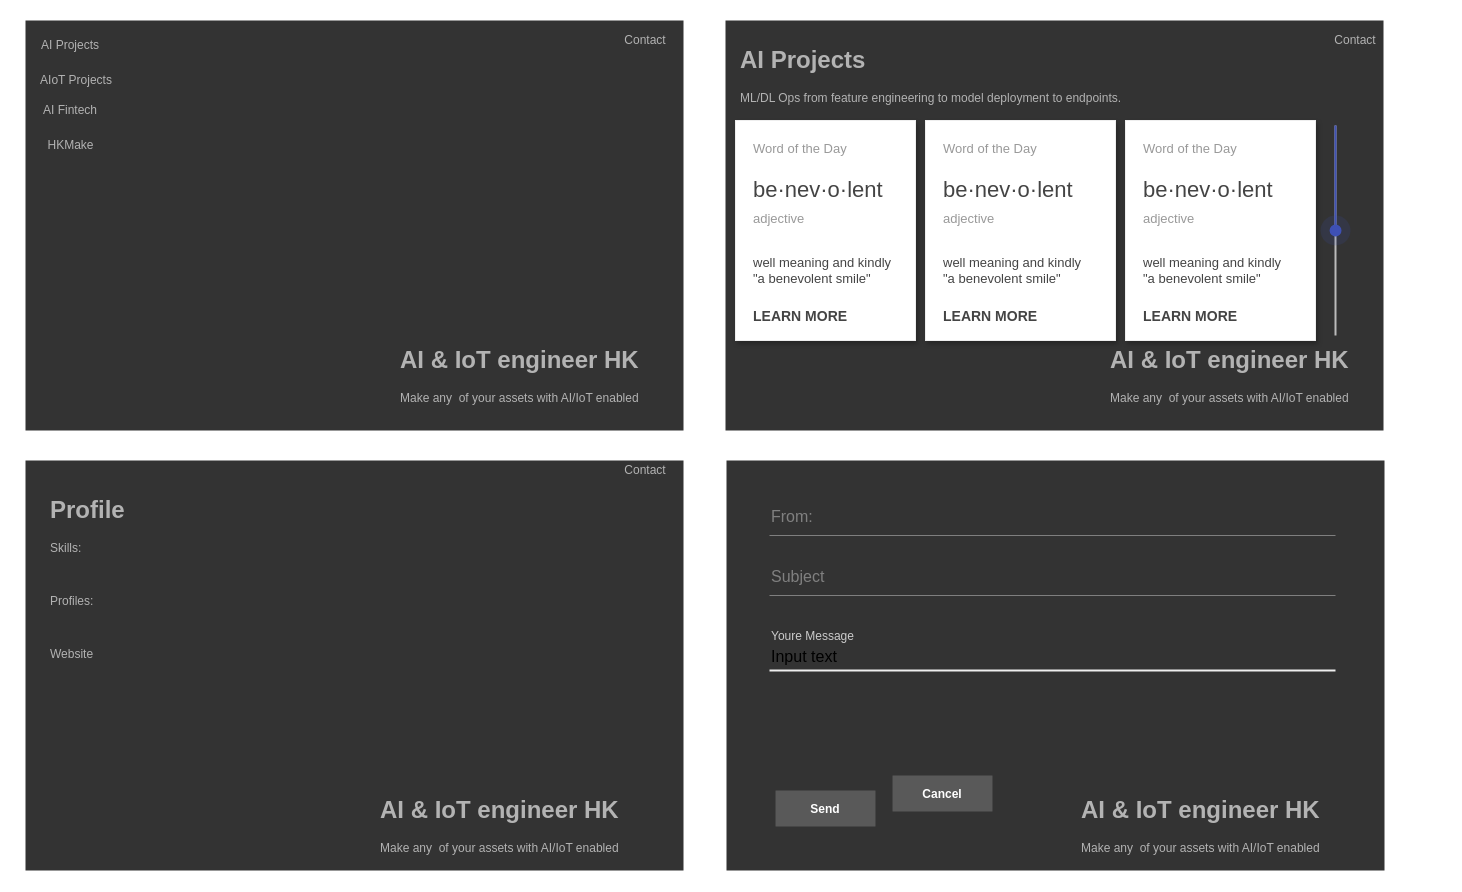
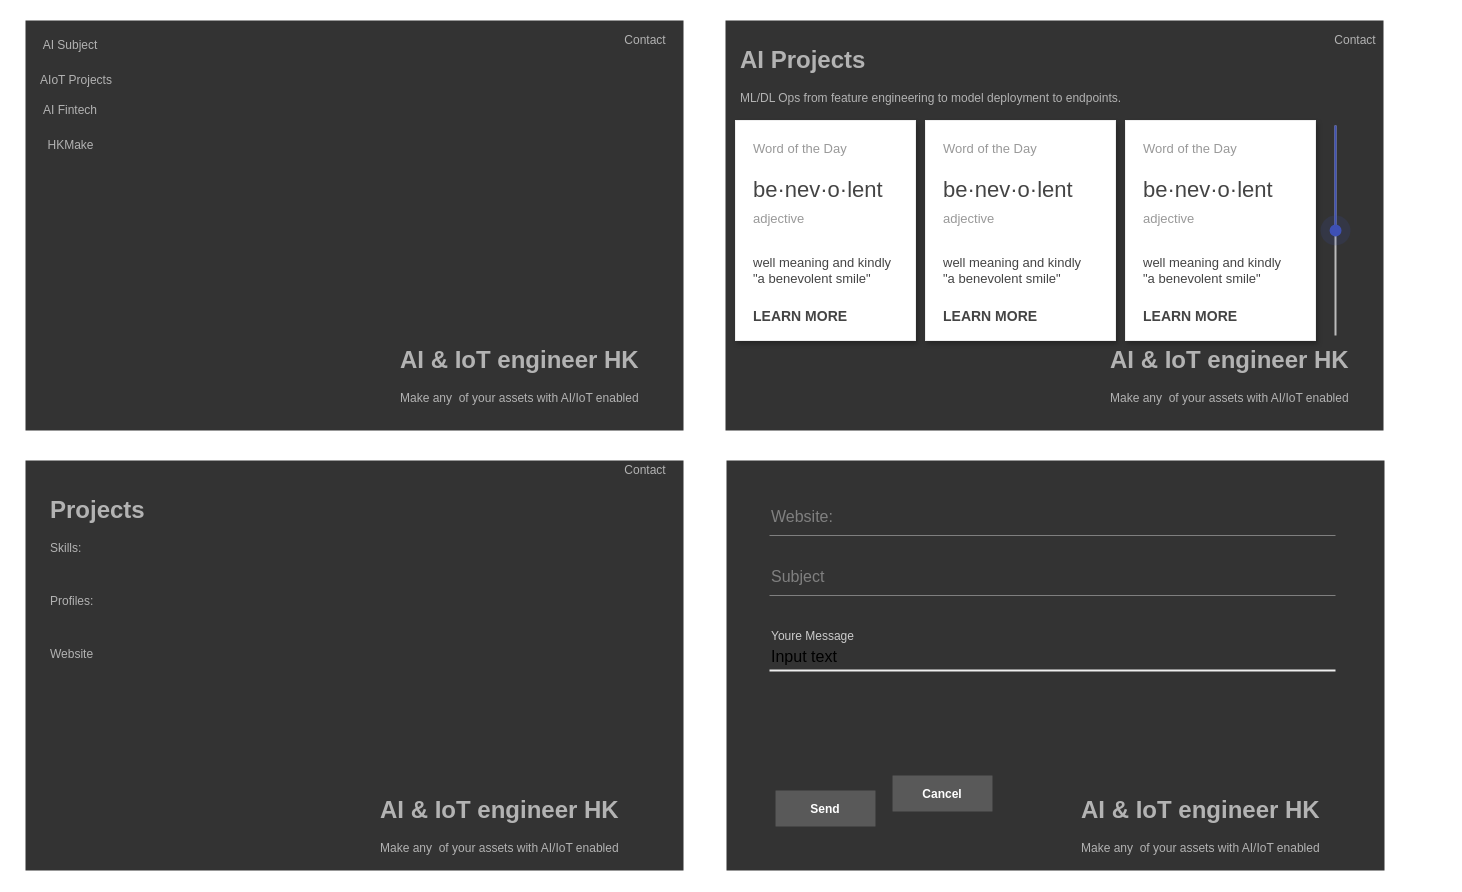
(71, 46) -> (71, 46)
(76, 509) -> (77, 509)
(791, 517) -> (803, 517)
